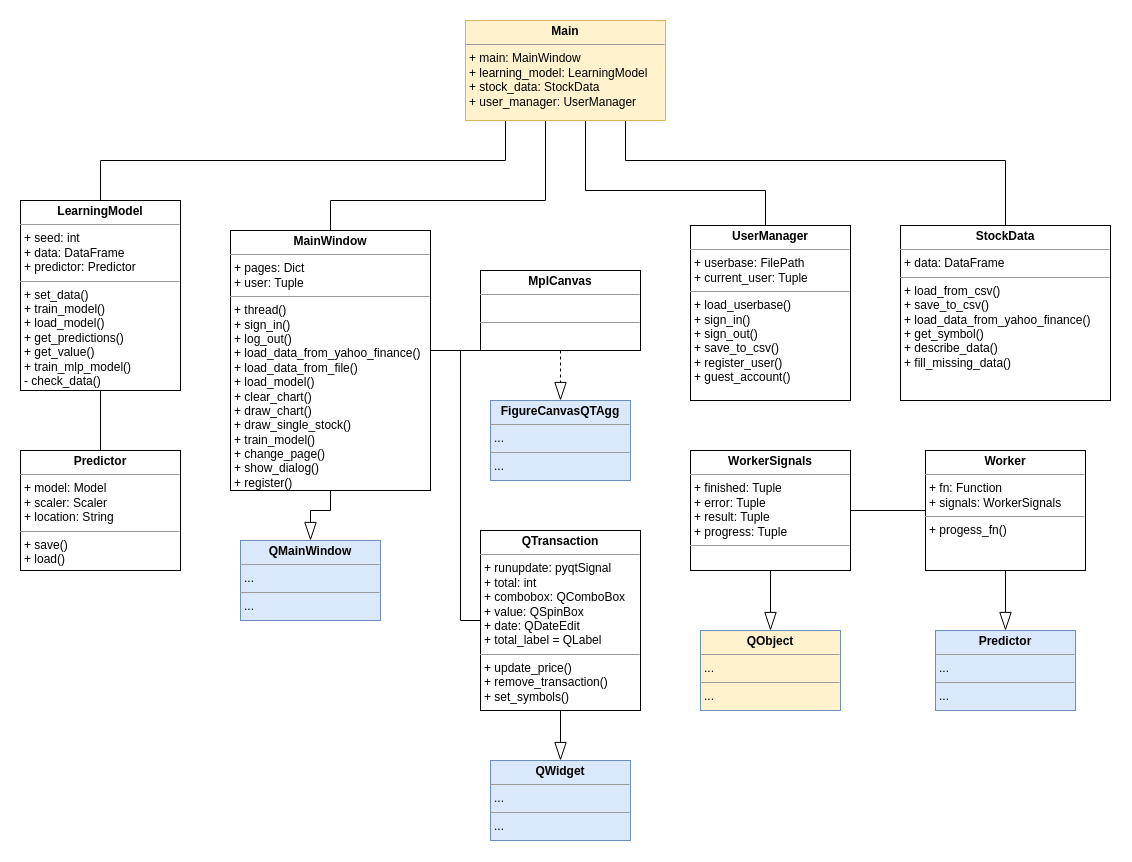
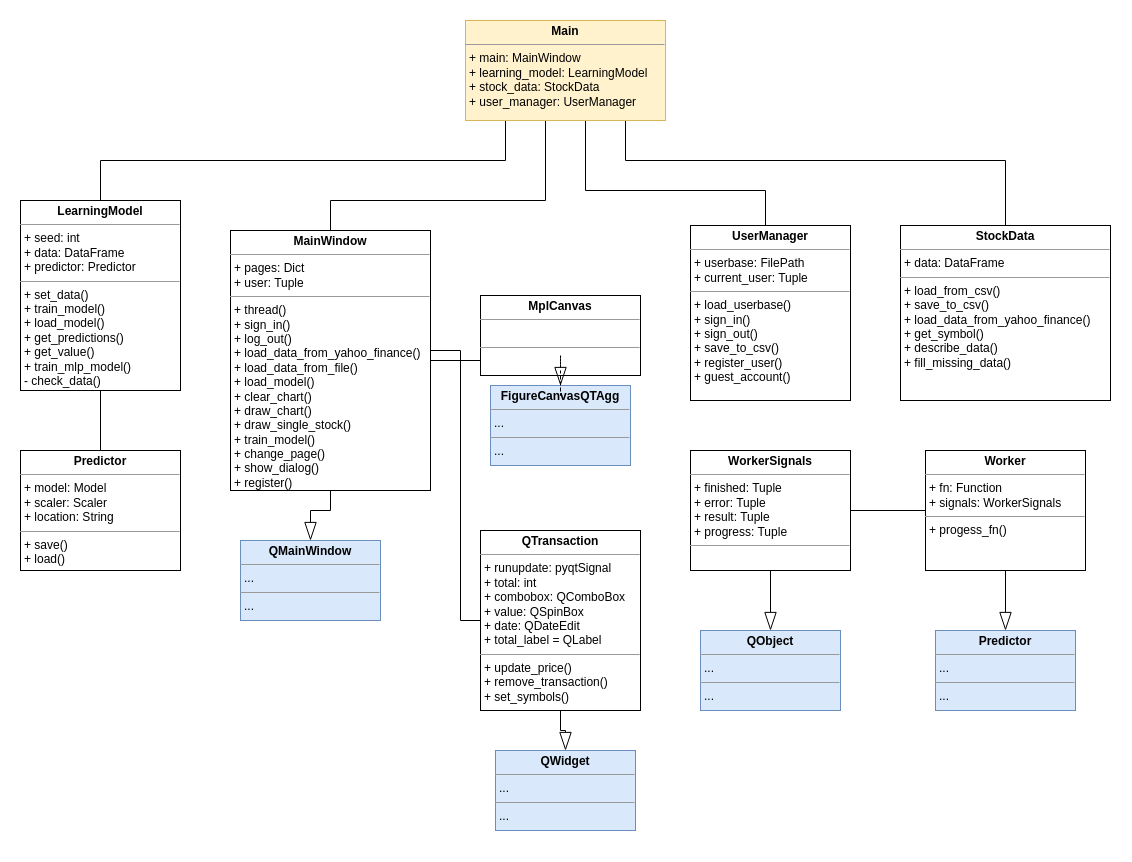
(561, 311) -> (561, 336)
(561, 441) -> (561, 426)
(771, 671) -> (771, 671)
(561, 801) -> (566, 791)
